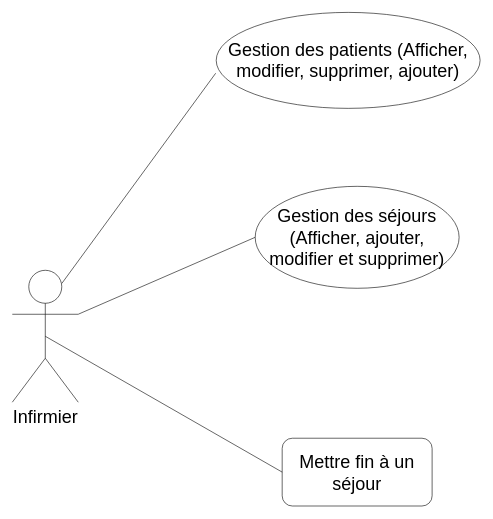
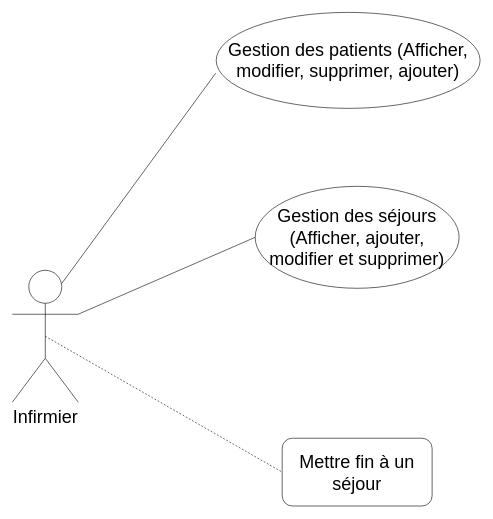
(164, 404) -> (164, 404)
